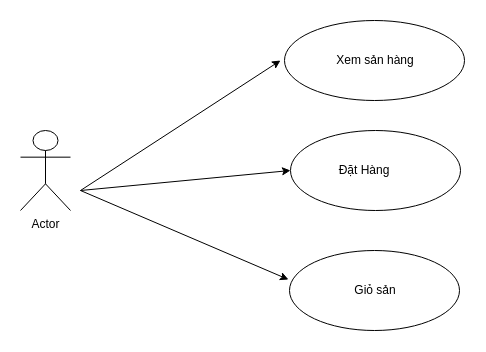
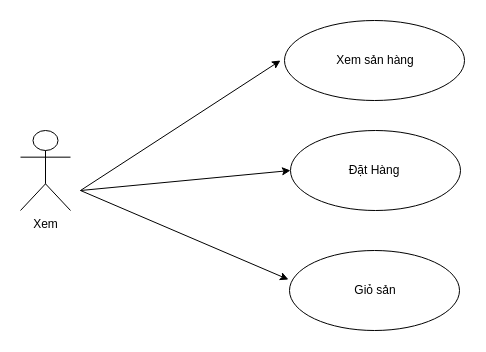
(365, 171) -> (375, 171)
(46, 225) -> (46, 225)
